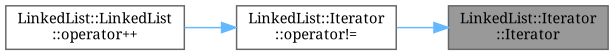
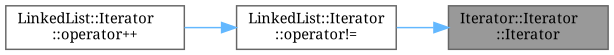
(95, 28) -> (95, 28)
(528, 28) -> (528, 28)
